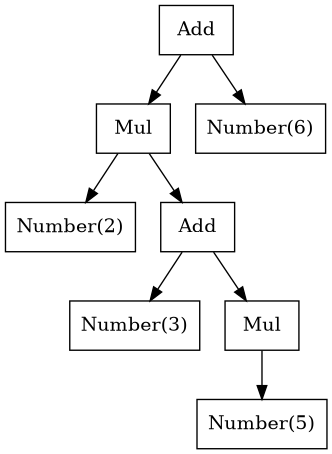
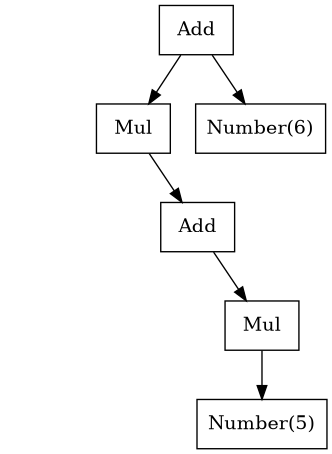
(70, 227) -> none
(135, 326) -> none
